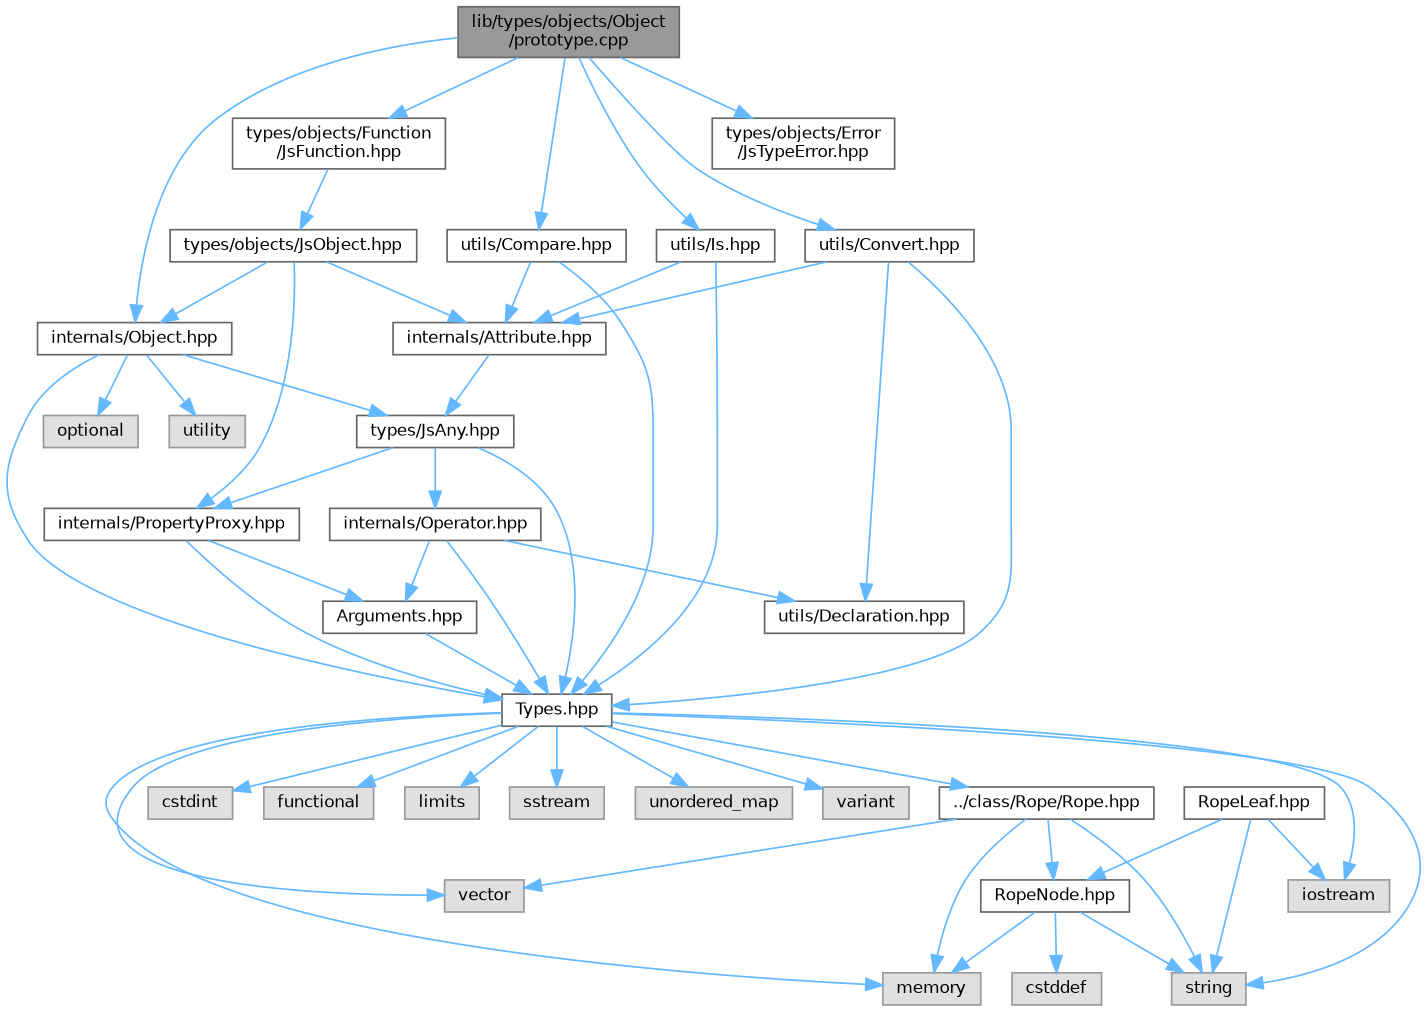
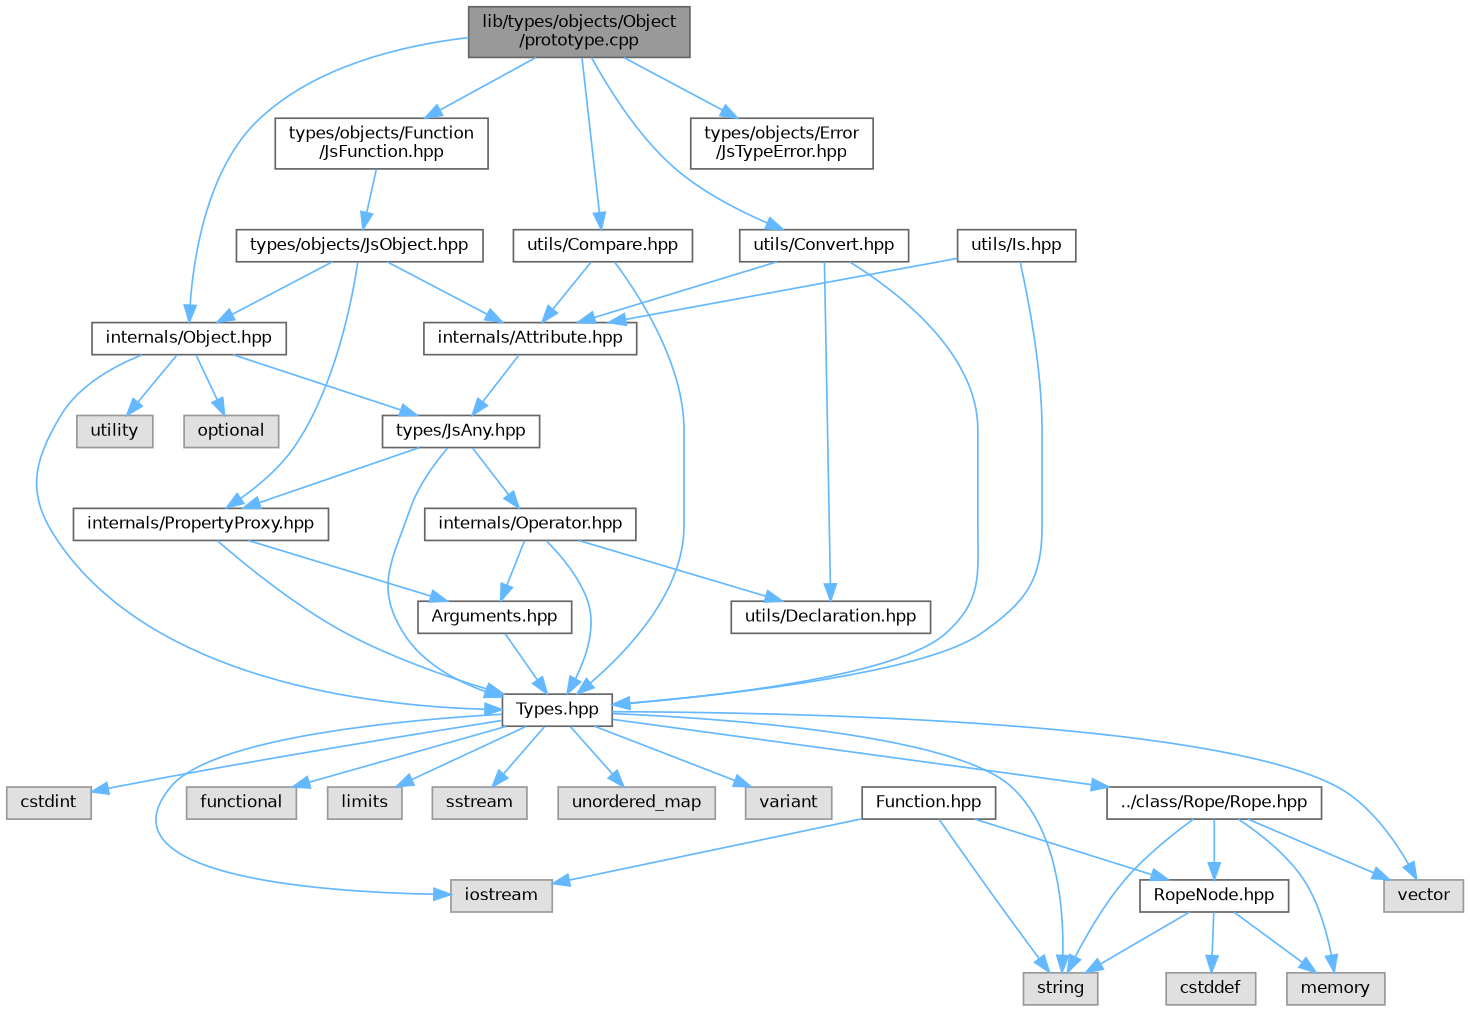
(624, 143) -> none
(1254, 803) -> (929, 803)
(263, 900) -> none
